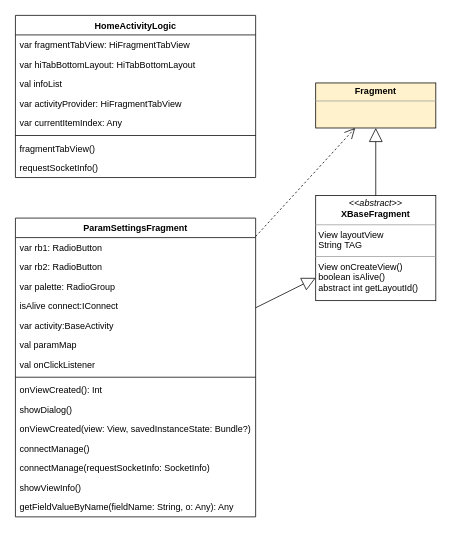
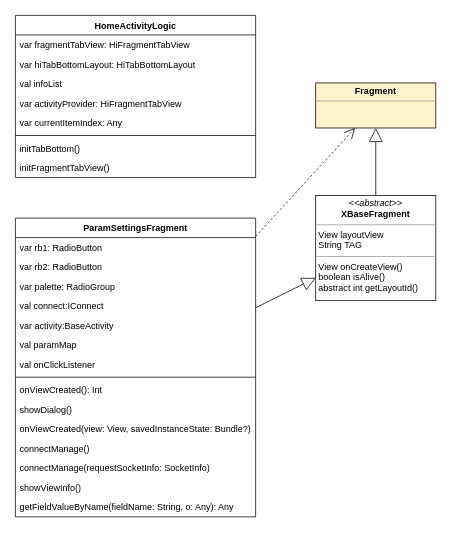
(61, 149) -> (55, 149)
(67, 168) -> (69, 168)
(74, 306) -> (66, 306)
